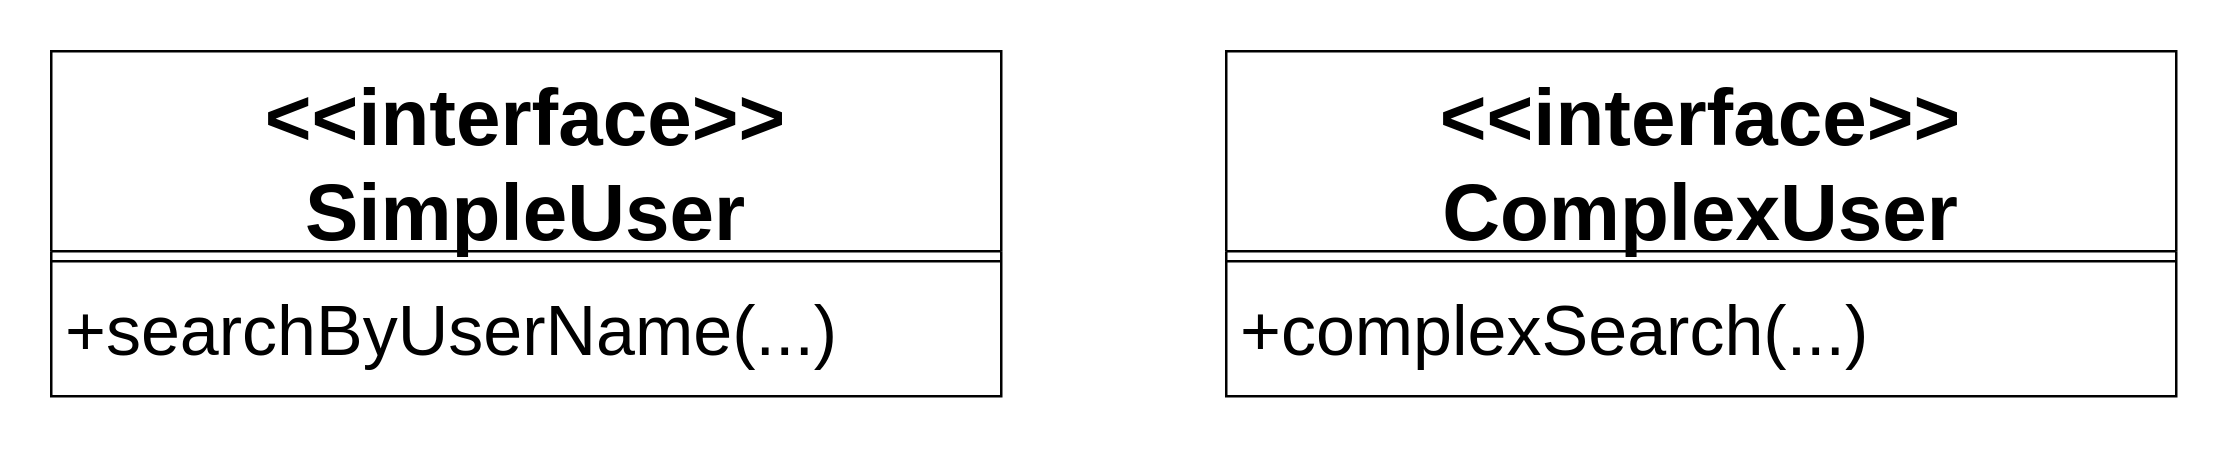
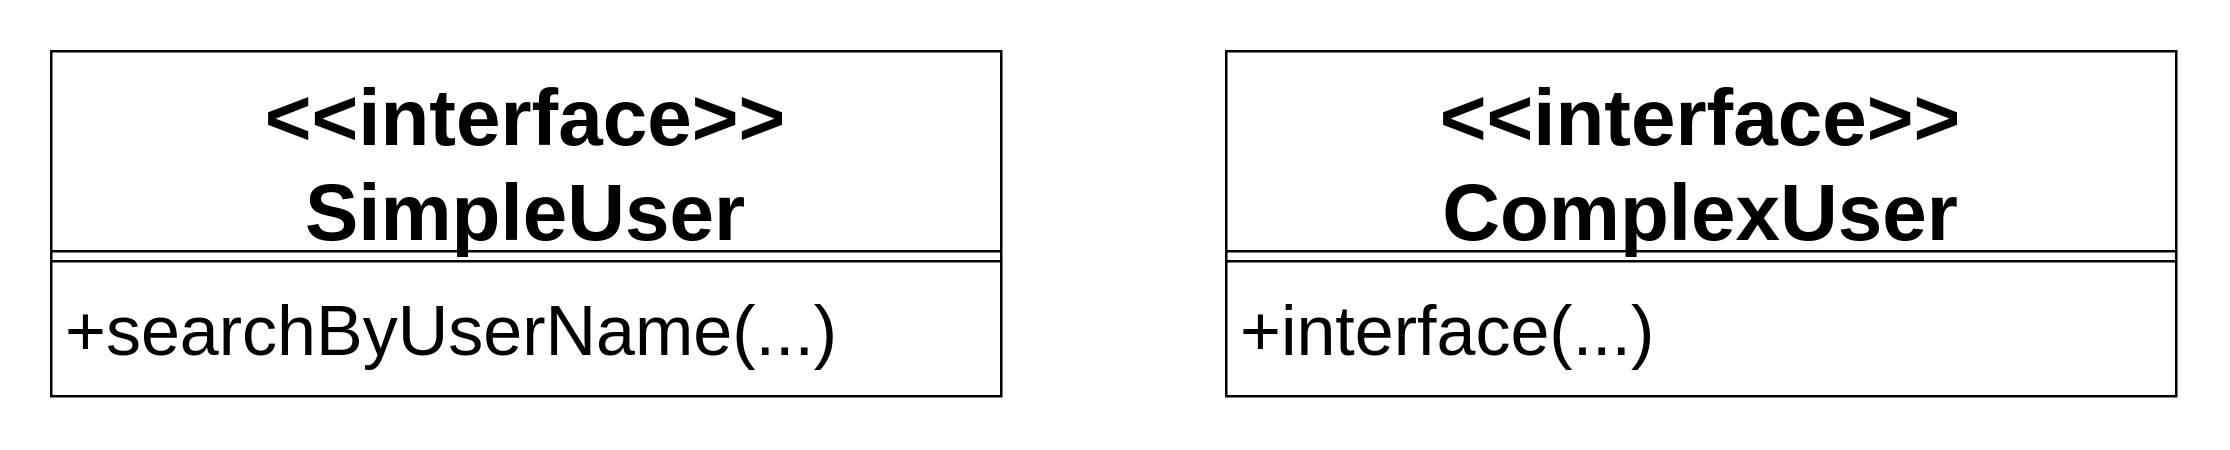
(1576, 332) -> (1498, 332)
